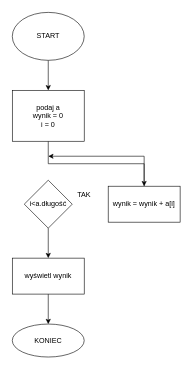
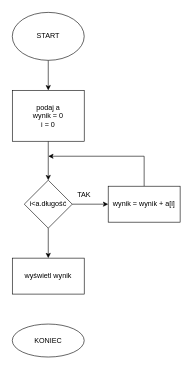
(93, 164) -> (48, 174)
none -> (102, 204)
(48, 318) -> none
